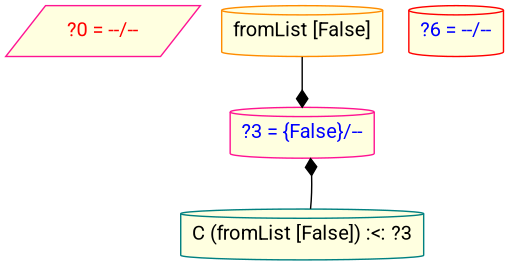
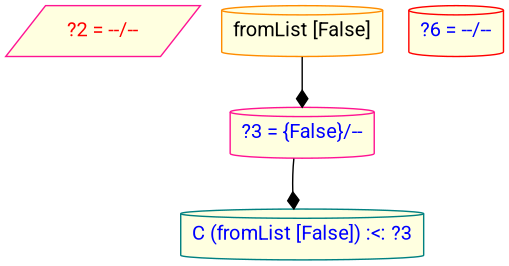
(103, 31) -> (103, 31)
(312, 192) -> (293, 175)
(302, 234) -> (302, 234)
